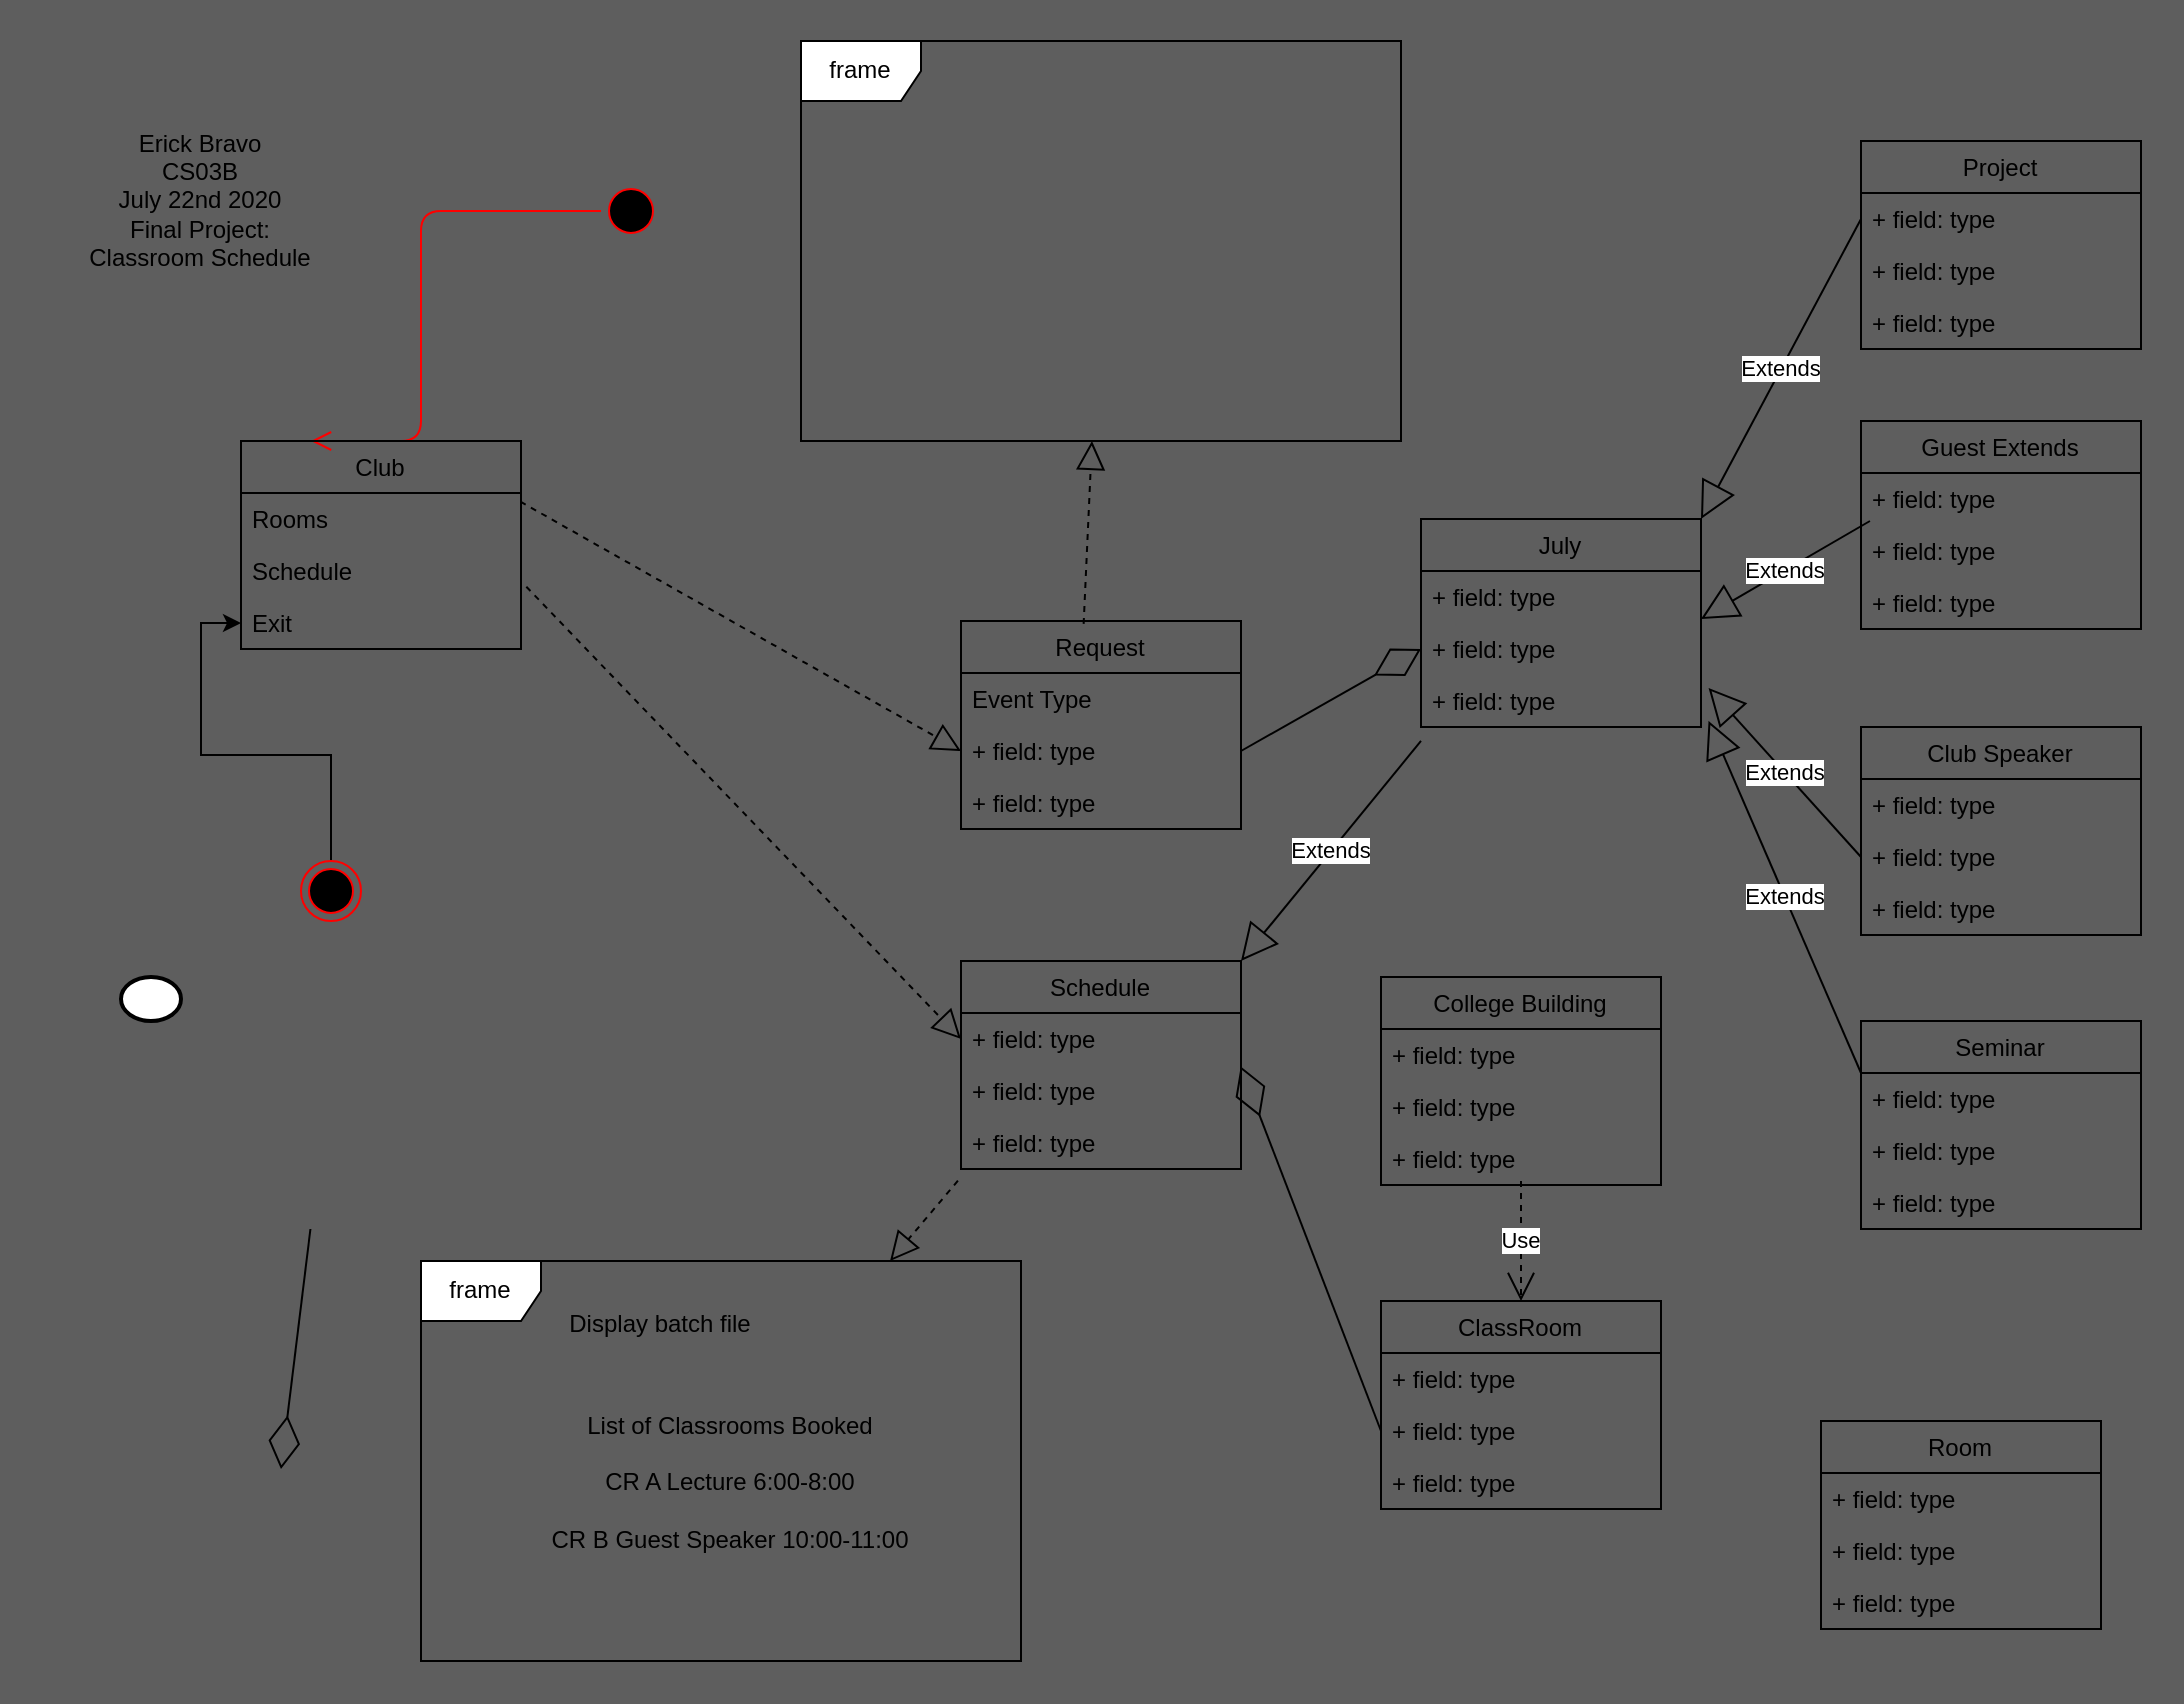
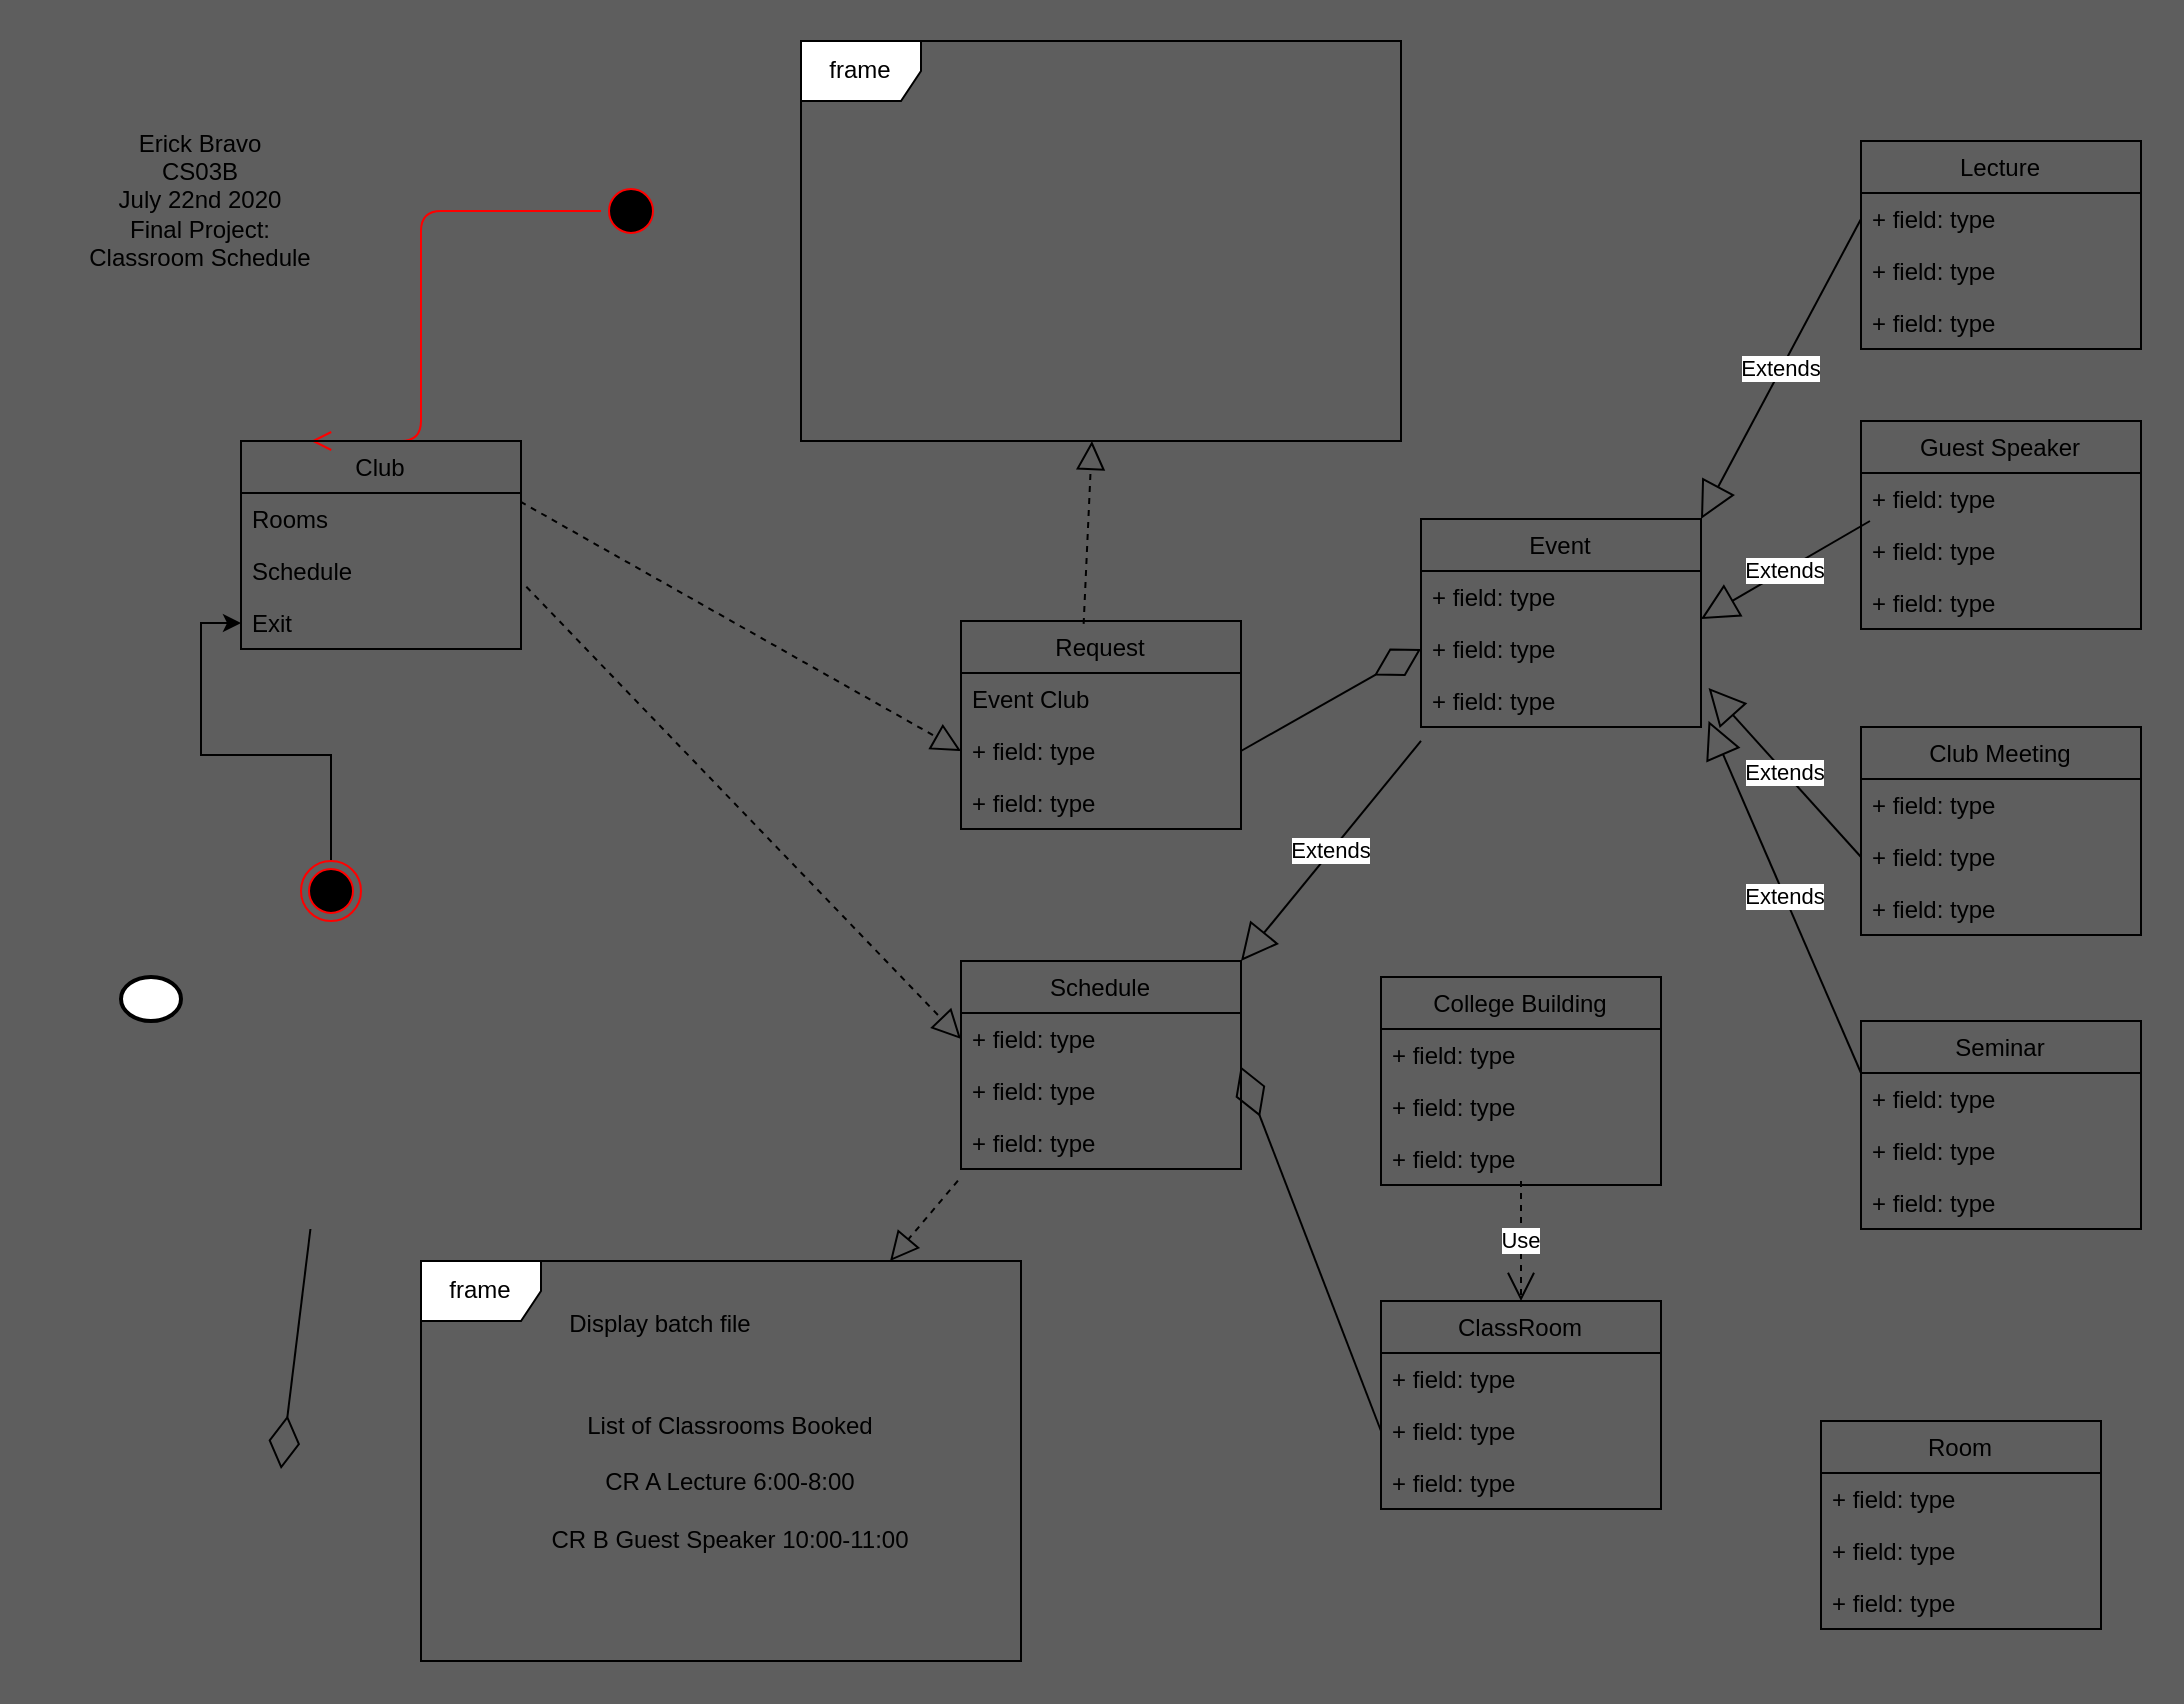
(2000, 168) -> (2000, 168)
(2000, 448) -> (2000, 448)
(1560, 546) -> (1560, 546)
(1036, 700) -> (1033, 700)
(2000, 754) -> (2000, 754)
